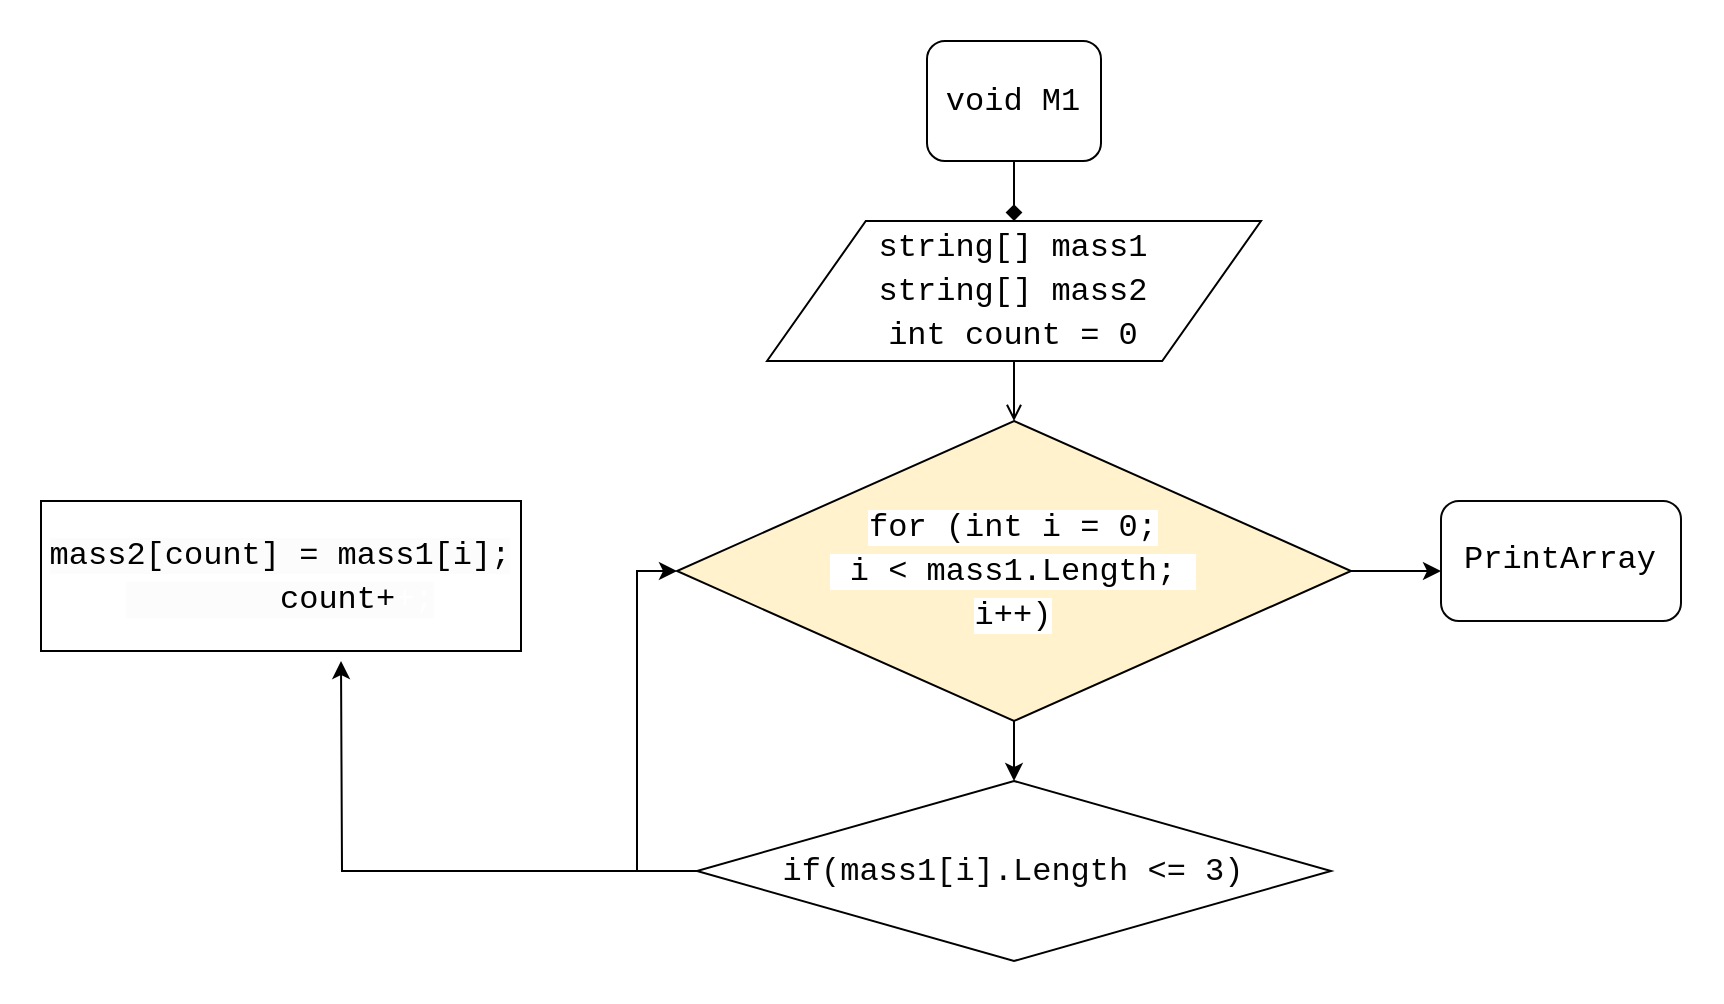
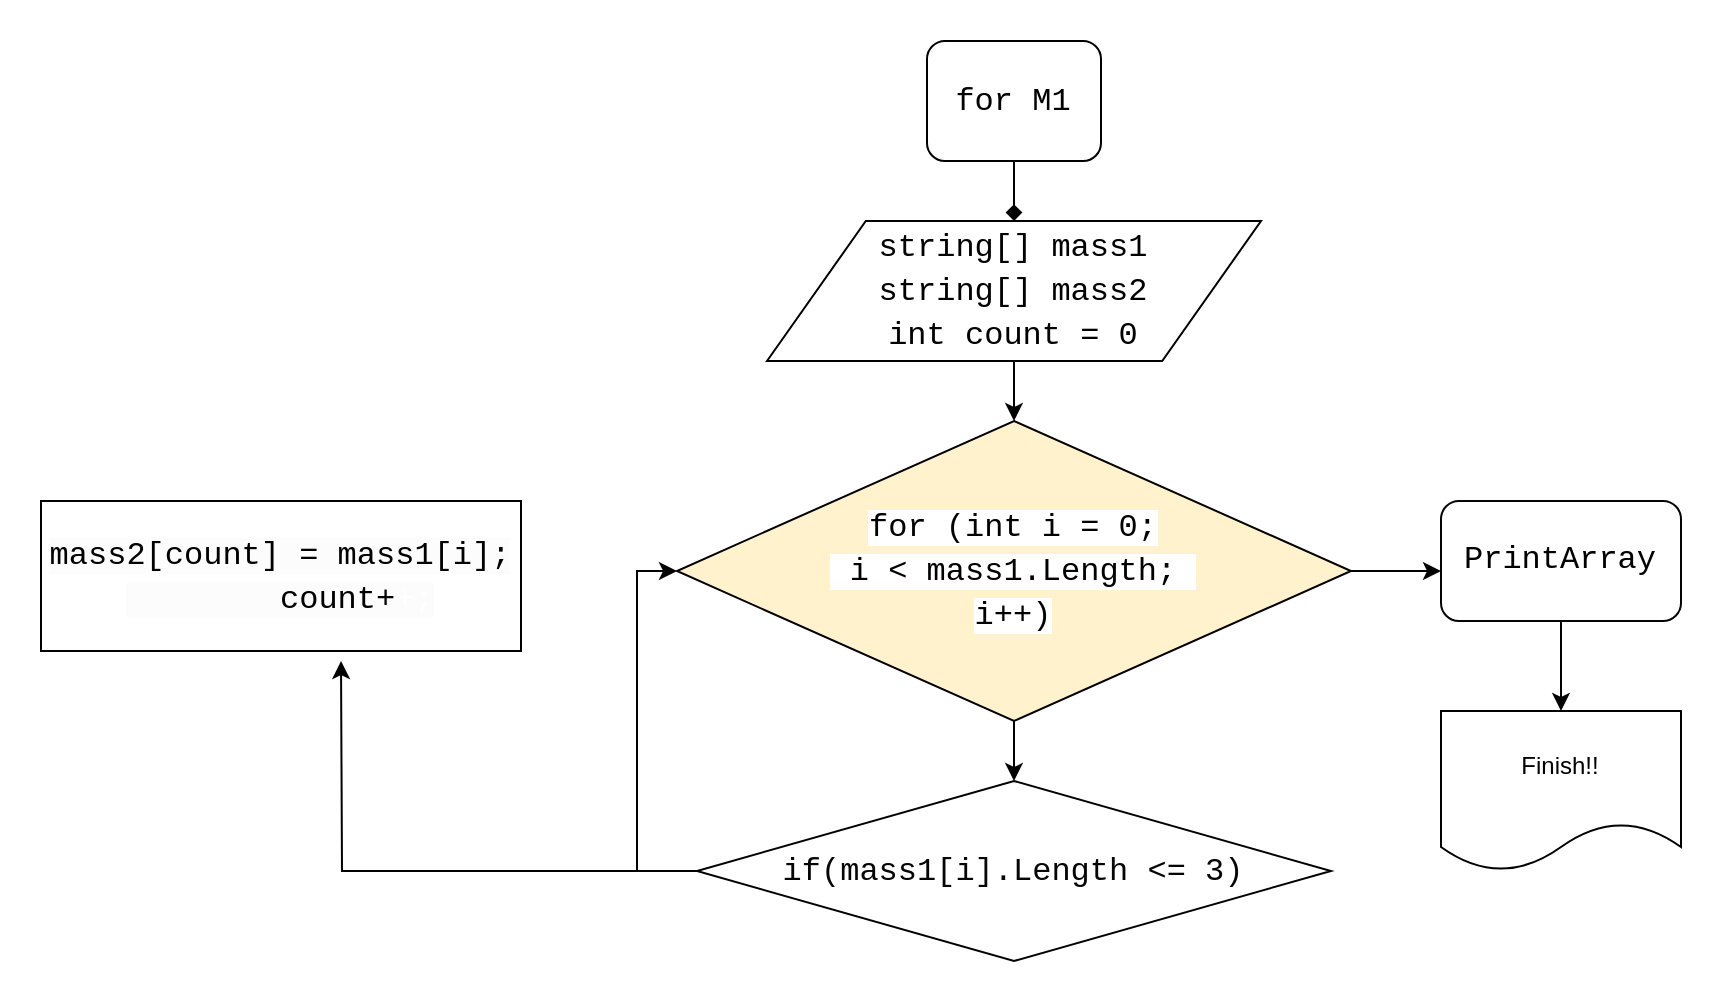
(1014, 101) -> (1014, 101)
(1014, 409) -> (1014, 406)
none -> (1561, 659)
none -> (1561, 791)
